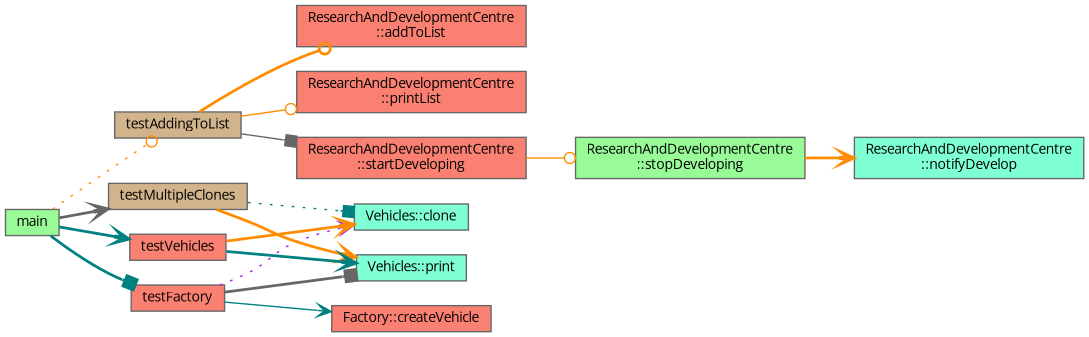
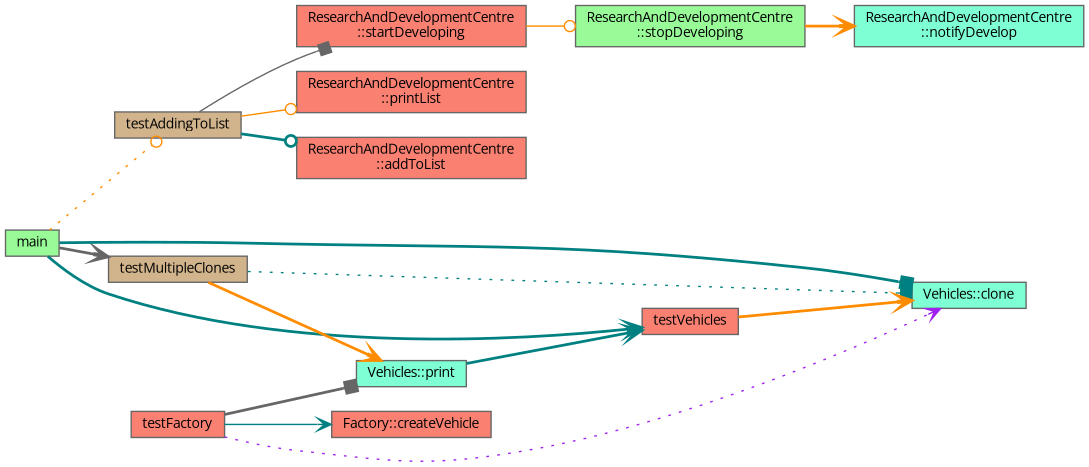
(258, 78) -> (263, 137)
(287, 257) -> (547, 348)
(85, 260) -> (480, 247)
